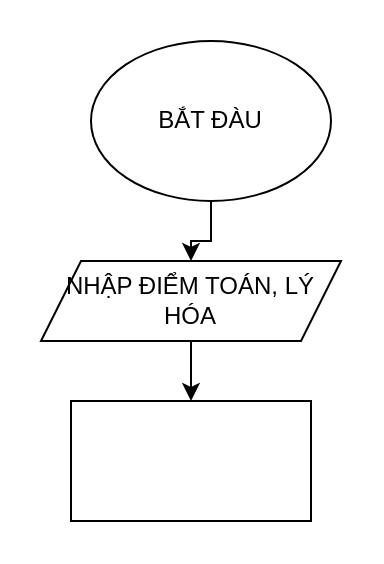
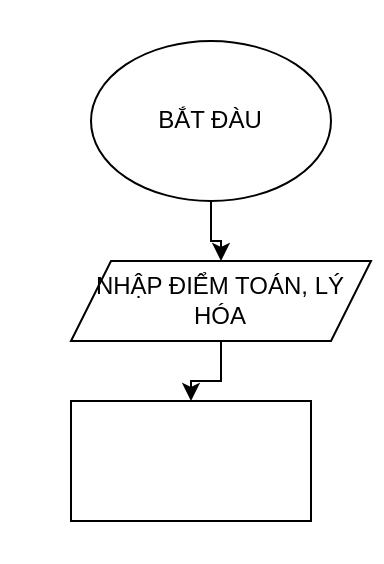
(191, 301) -> (221, 301)
